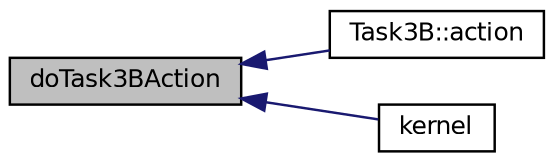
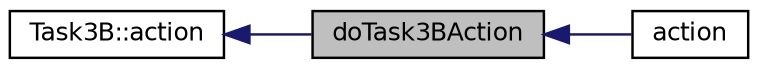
(298, 55) -> (281, 34)
(437, 128) -> (690, 34)
